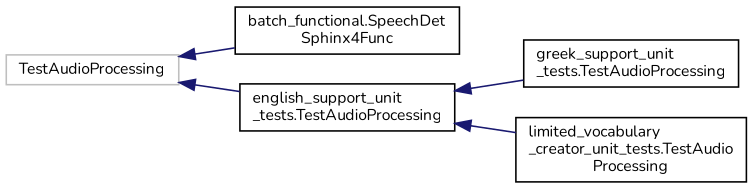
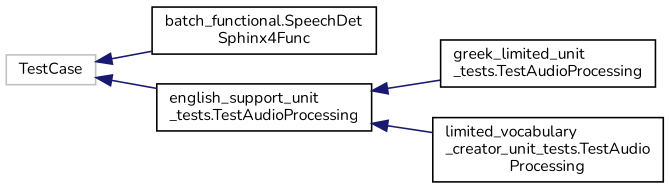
(631, 64) -> (548, 64)
(93, 70) -> (51, 70)
